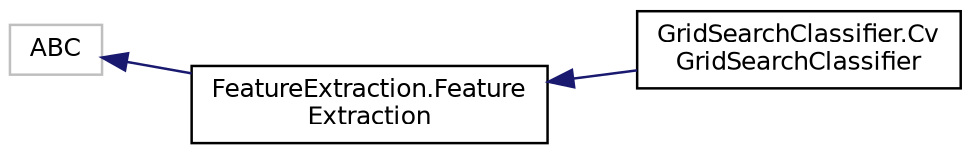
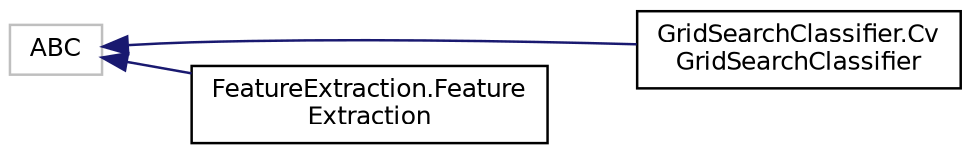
(605, 74) -> (382, 40)
